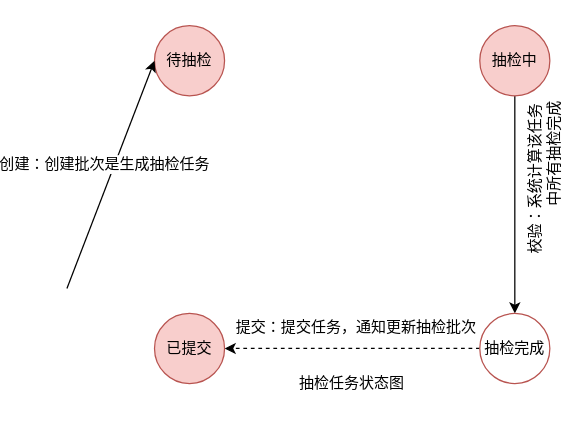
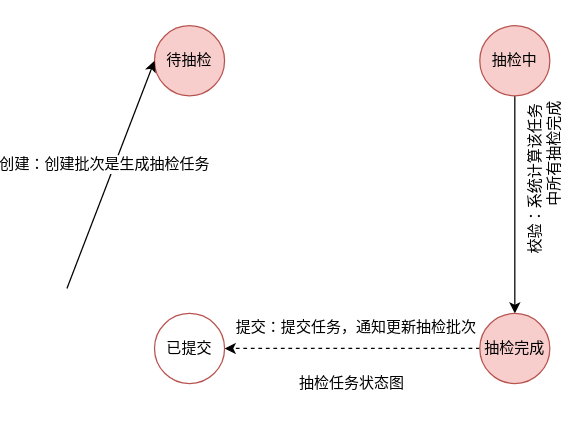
(189, 348) -> (189, 348)
(514, 348) -> (514, 348)
